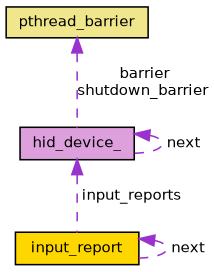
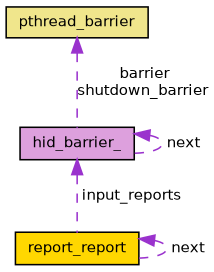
(77, 144) -> (77, 144)
(77, 248) -> (77, 248)
